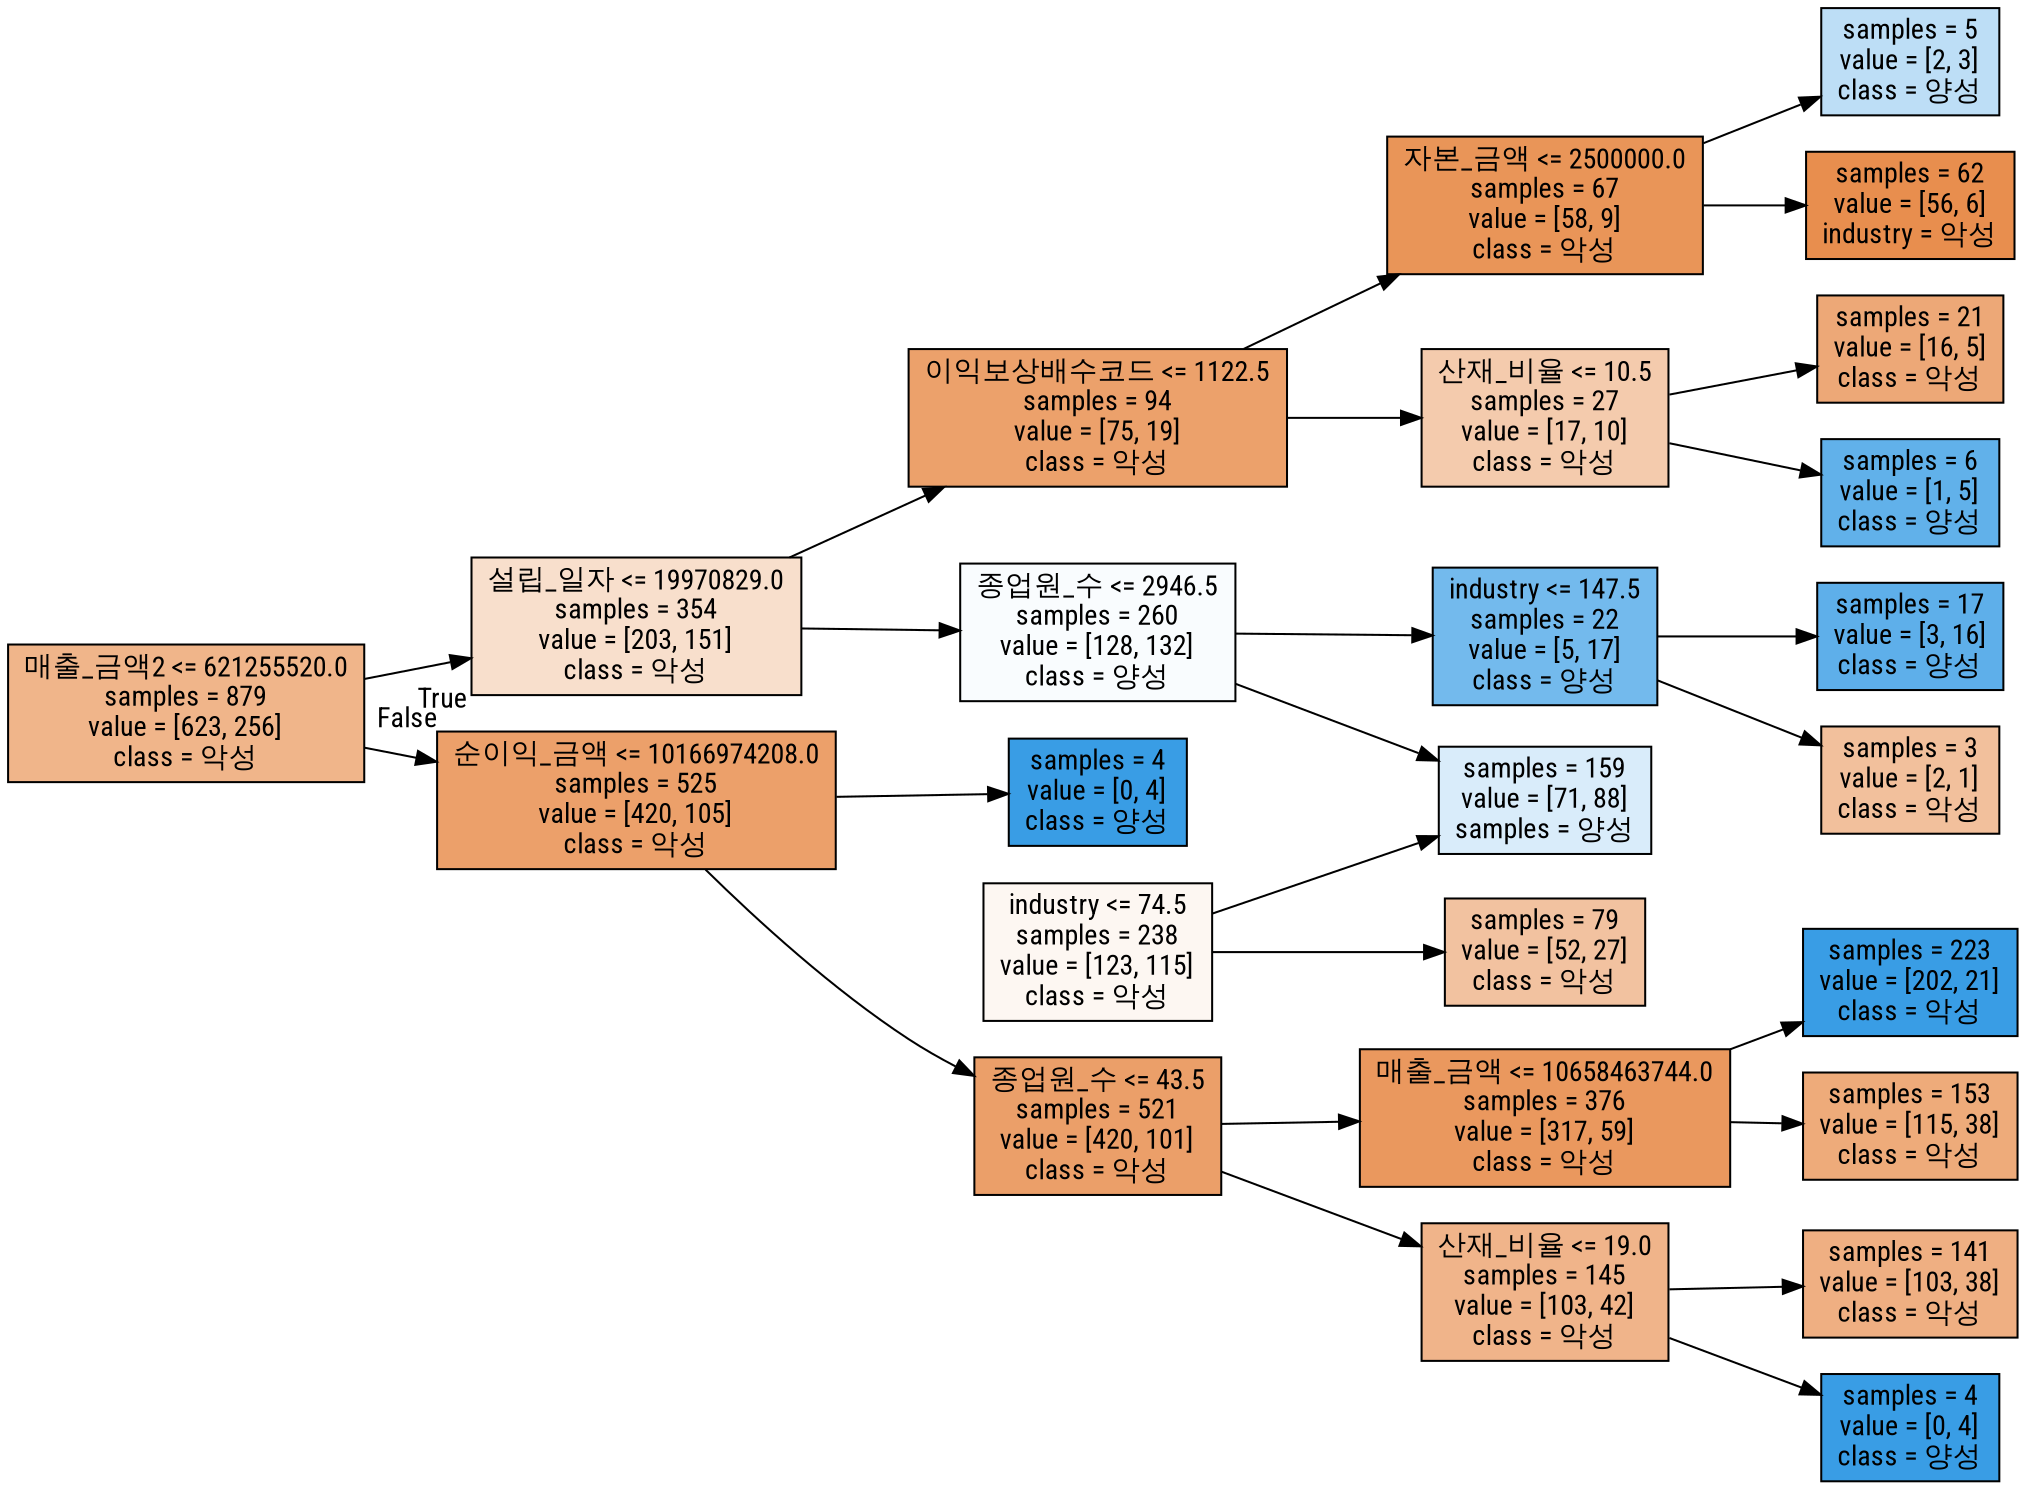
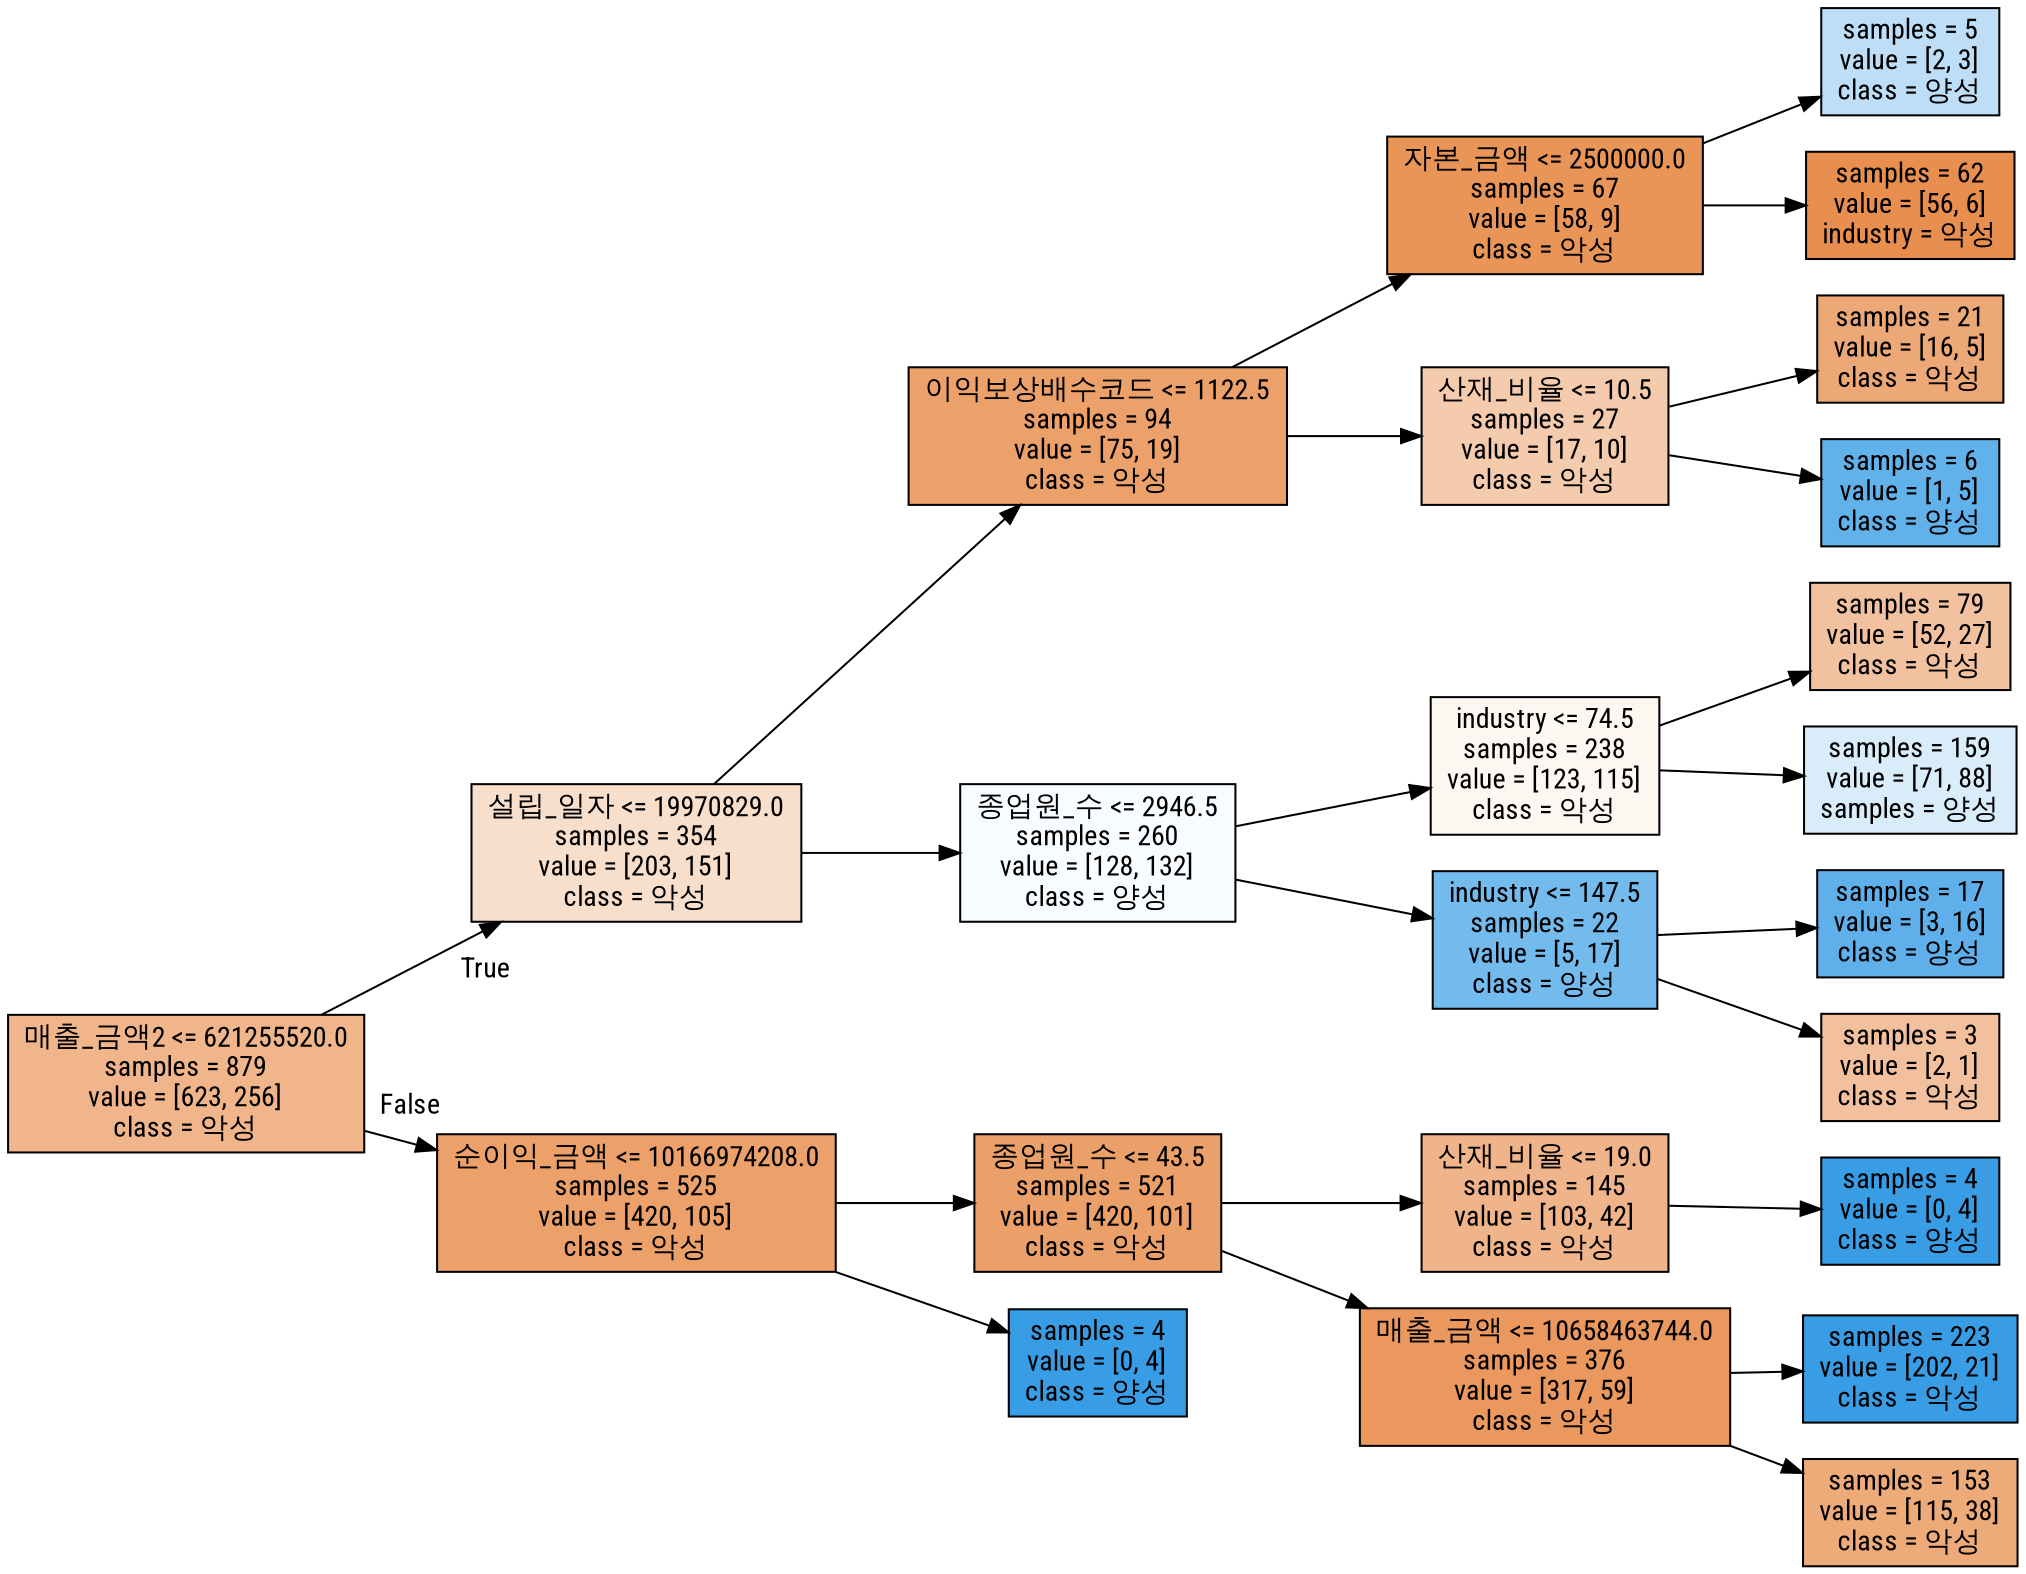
(1327, 719) -> (1323, 809)
(1910, 1284) -> none
